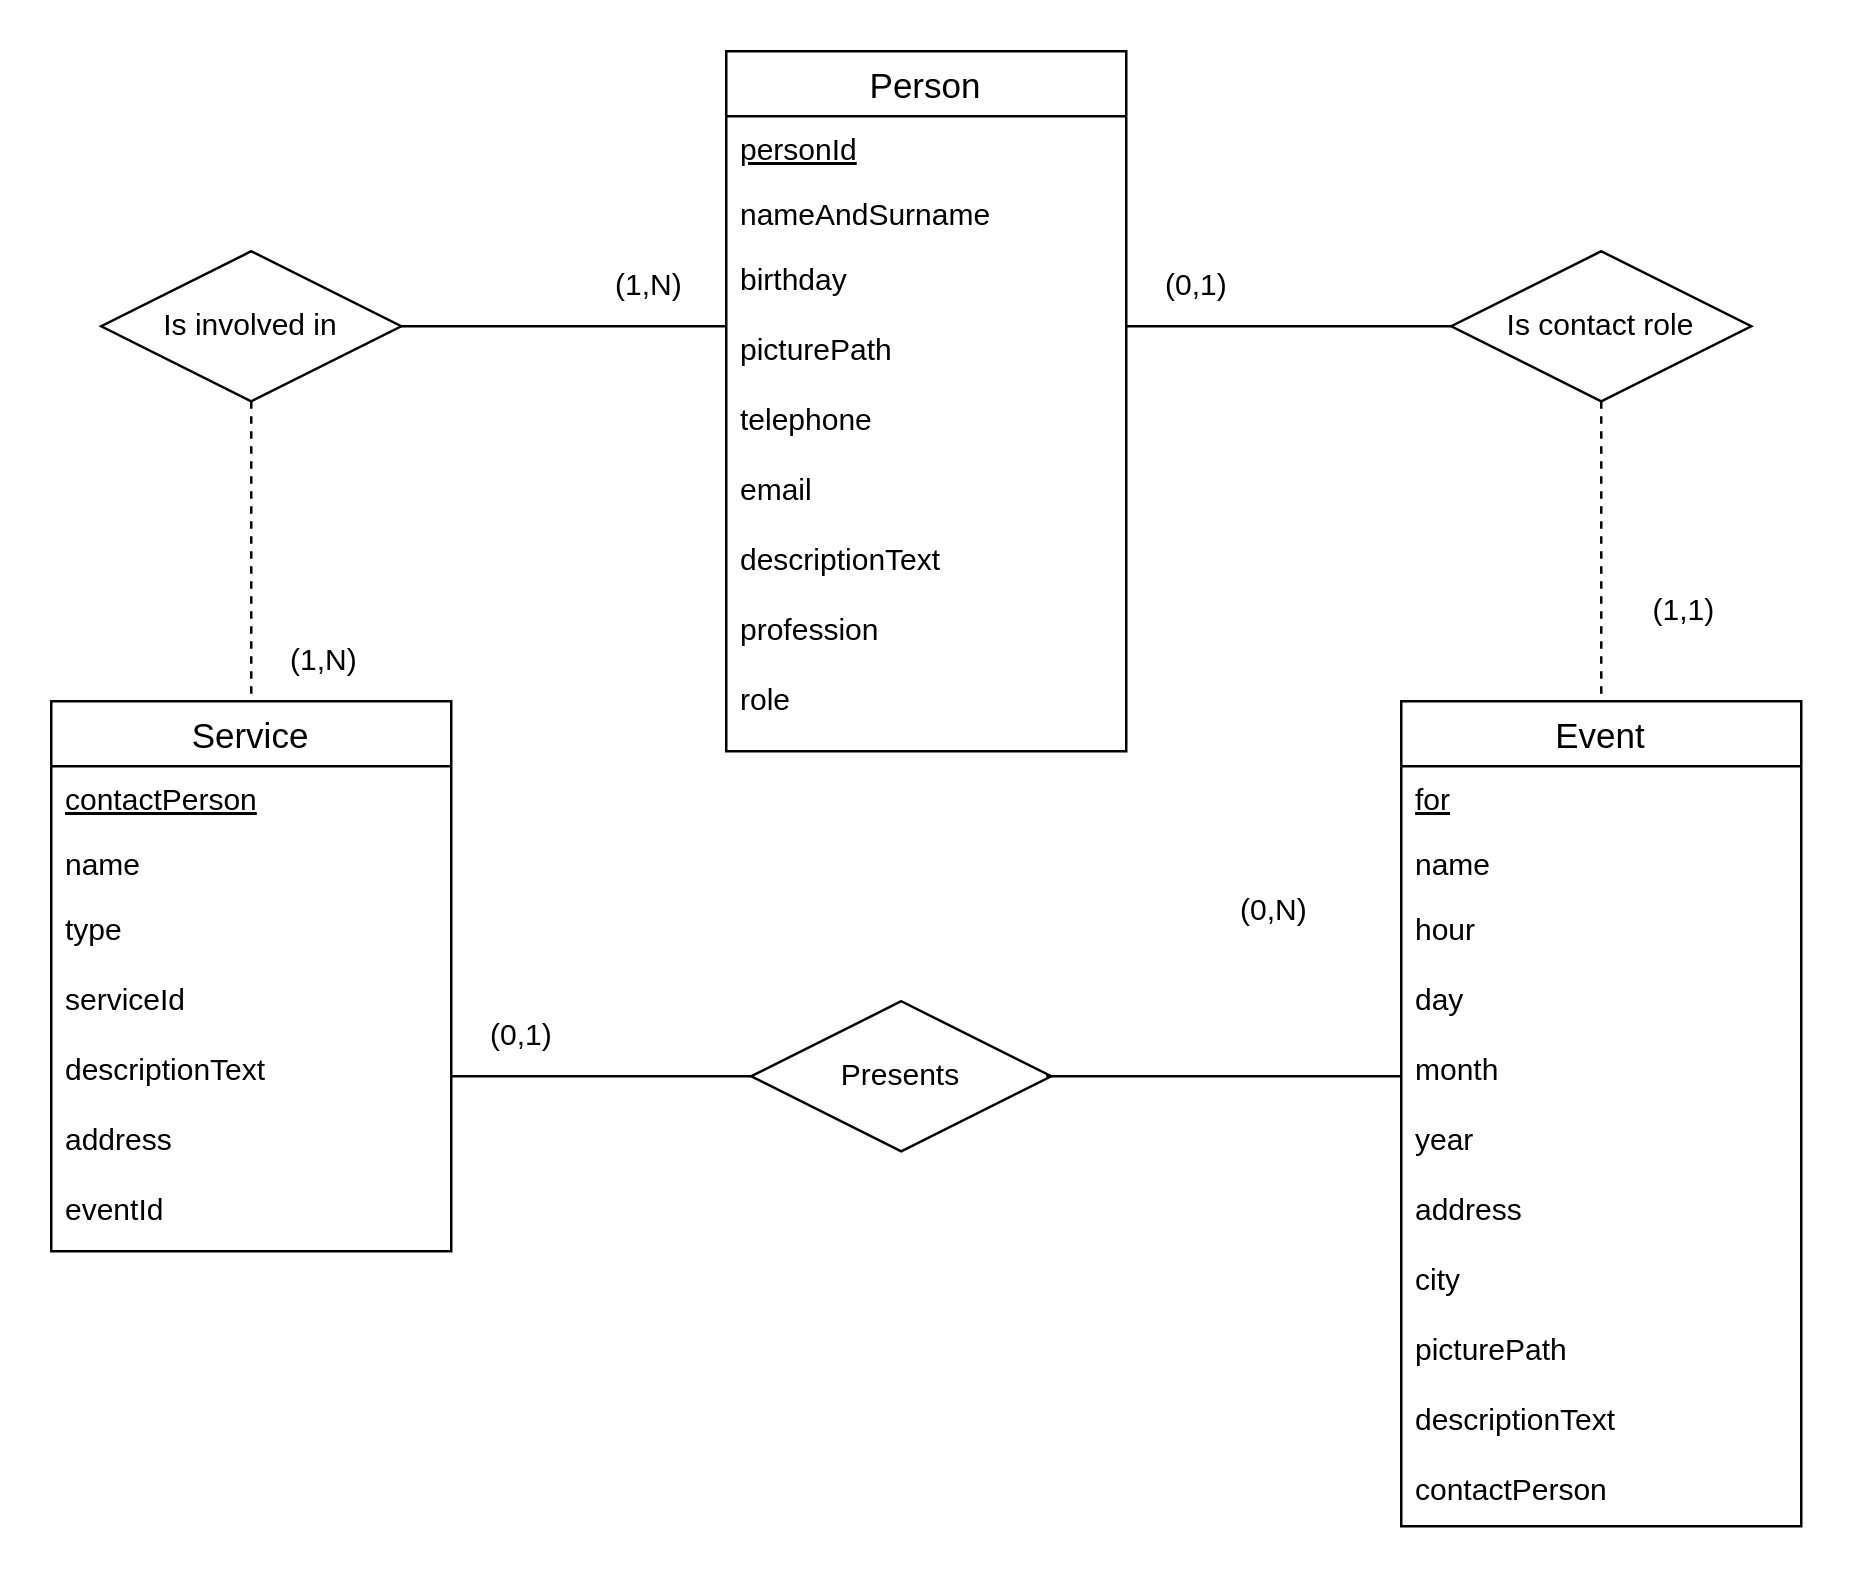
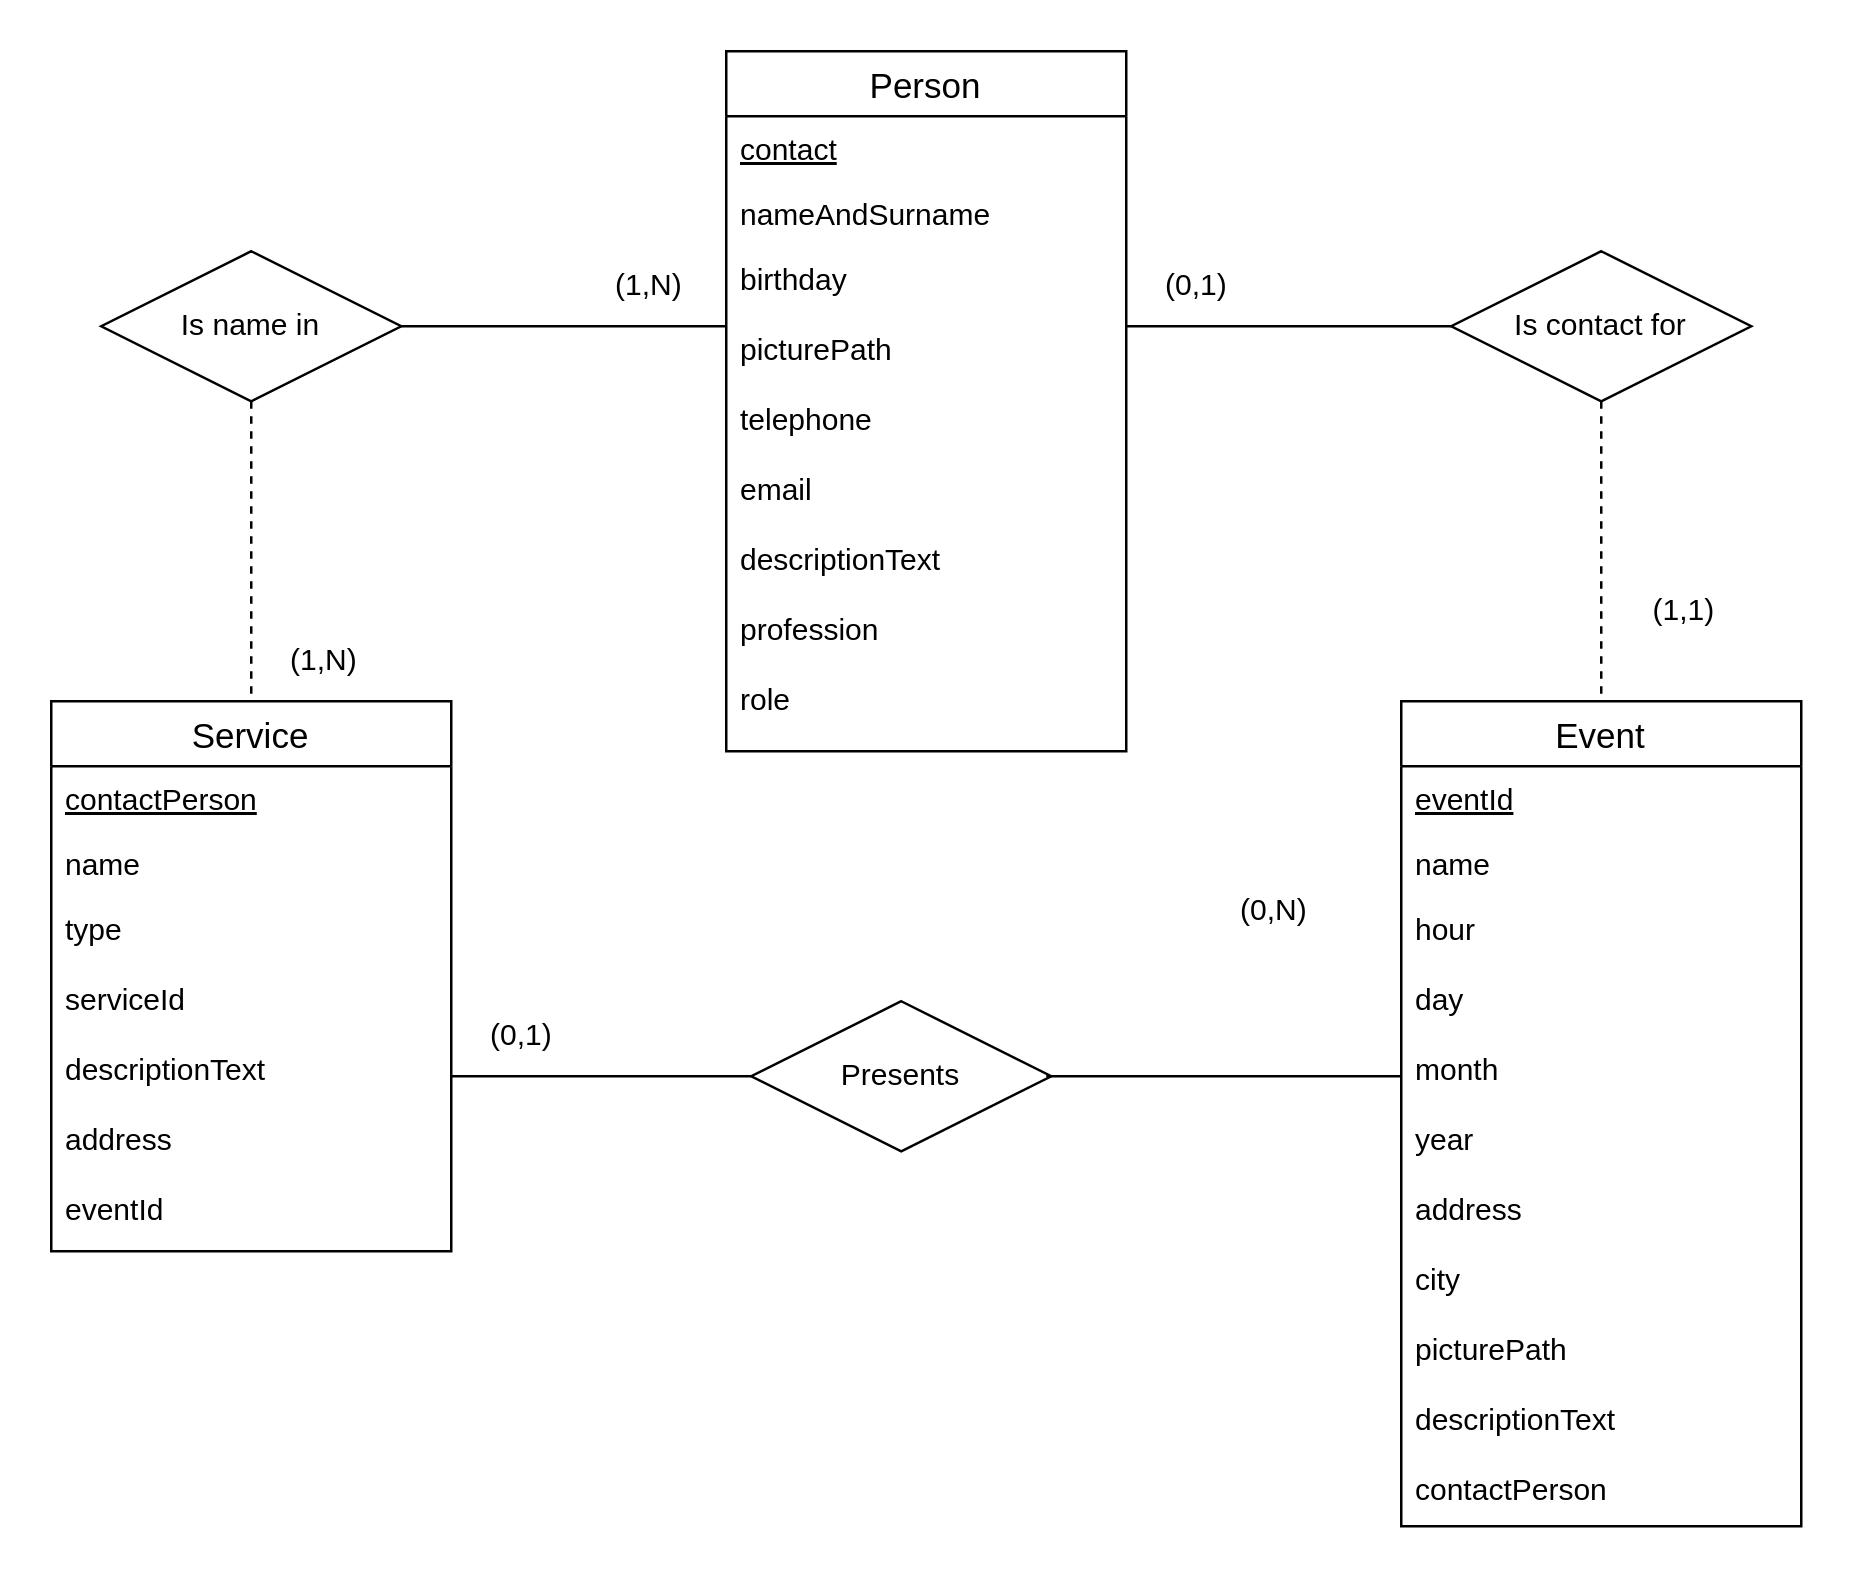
(807, 150) -> (799, 150)
(251, 326) -> (251, 326)
(1601, 326) -> (1601, 326)
(1440, 800) -> (1474, 800)
